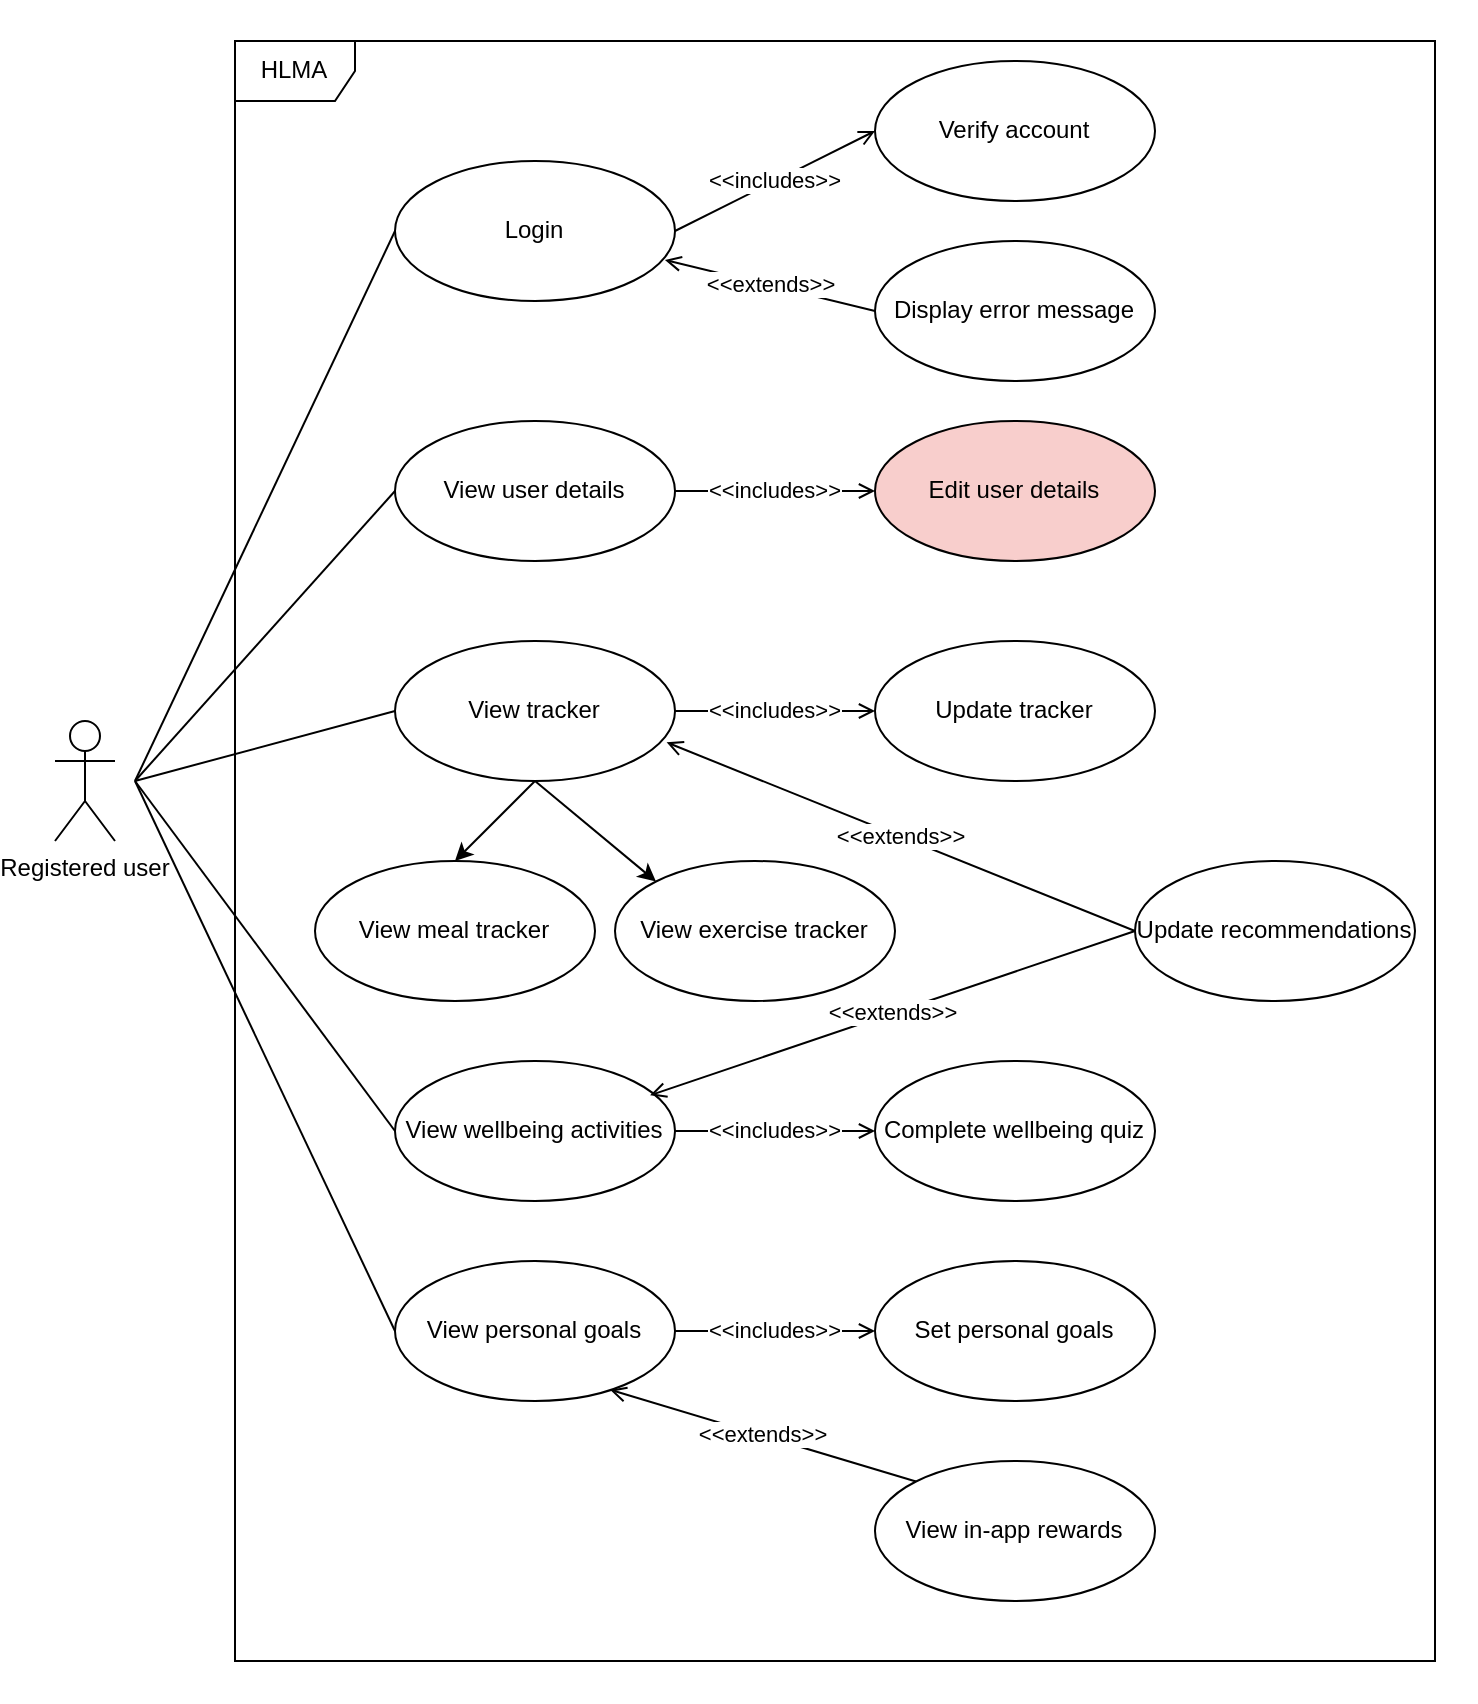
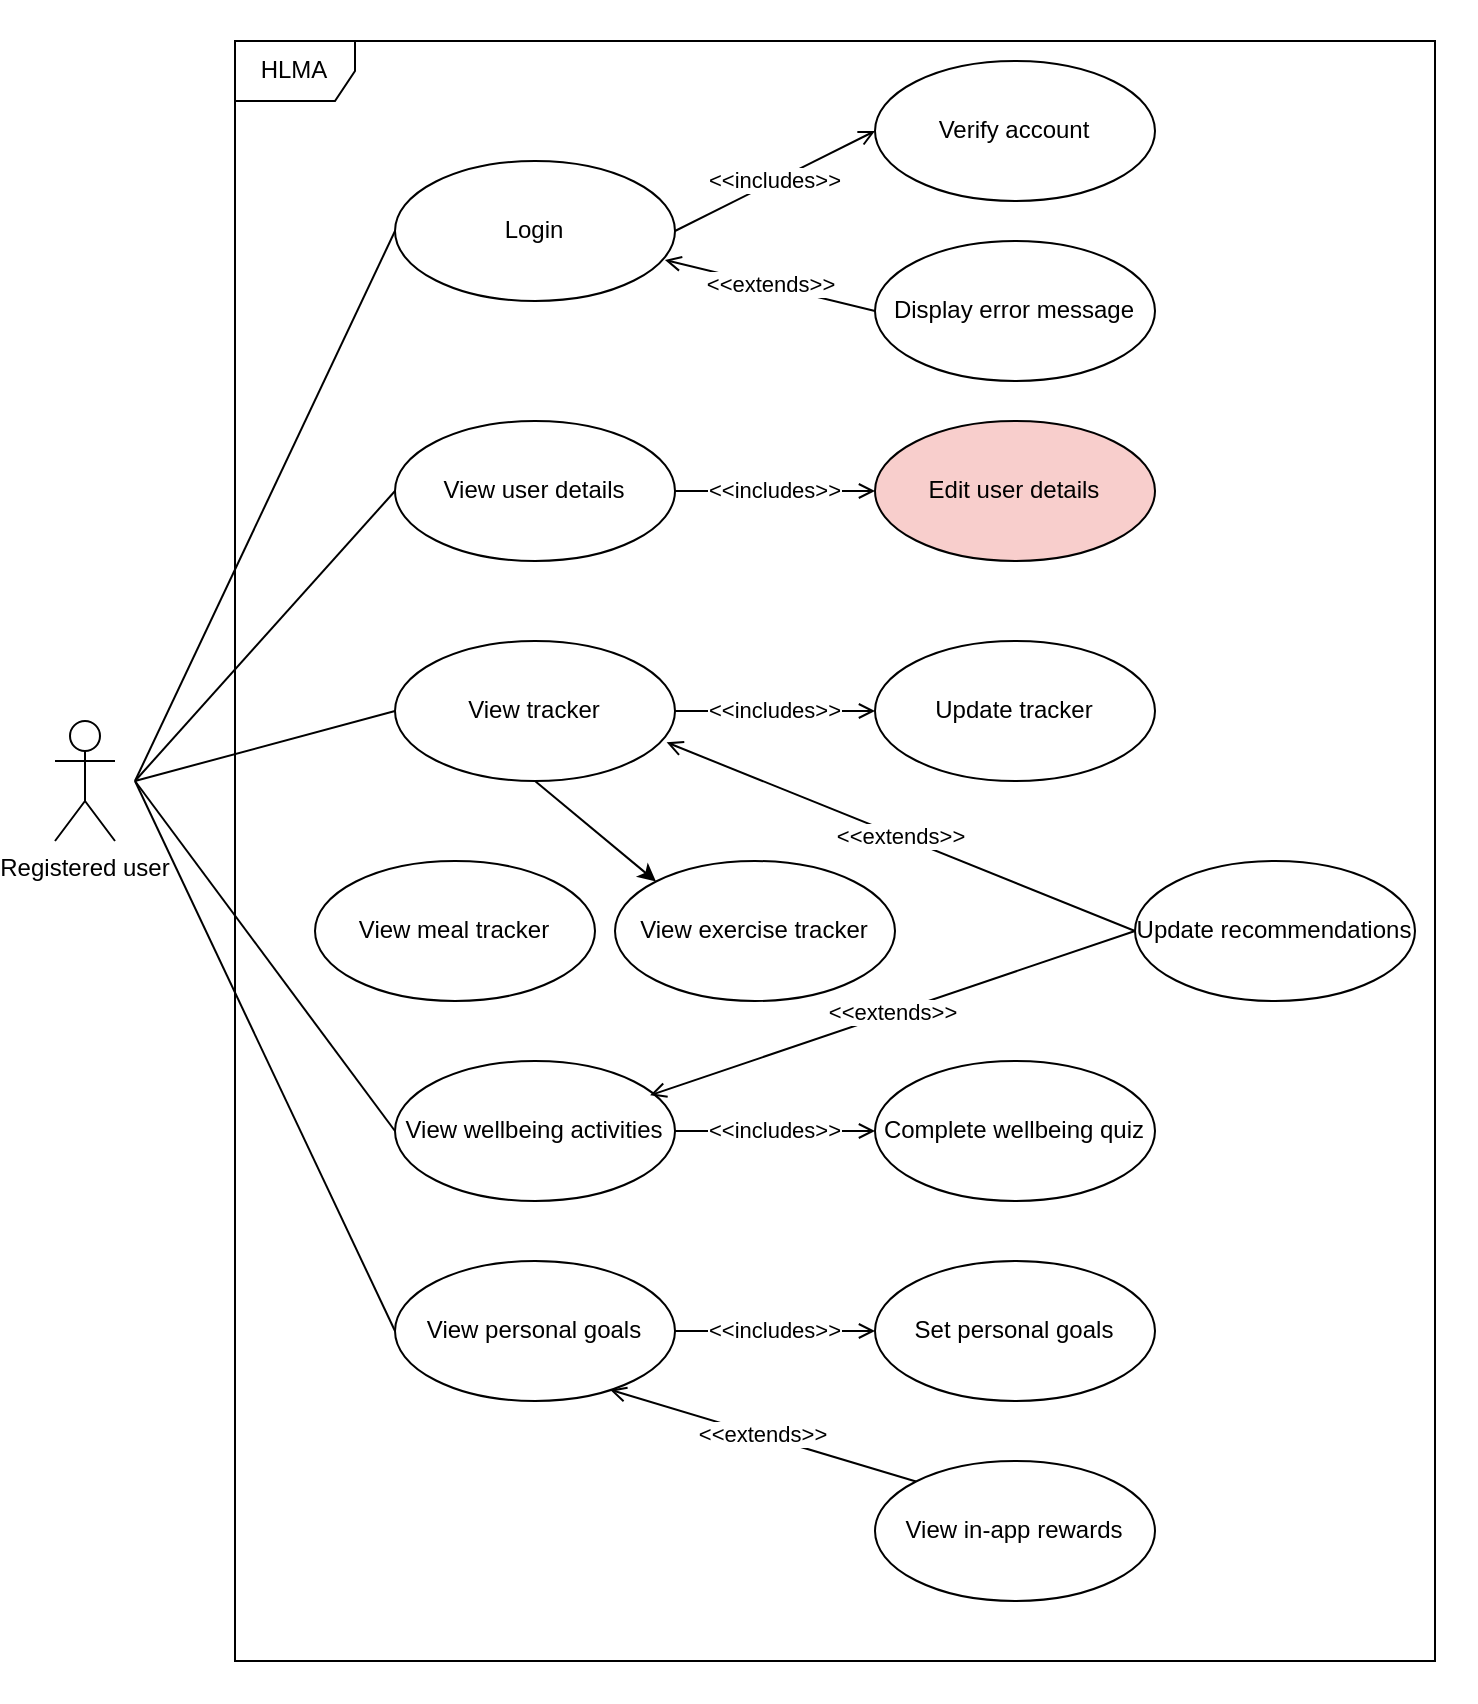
(500, 817) -> none
